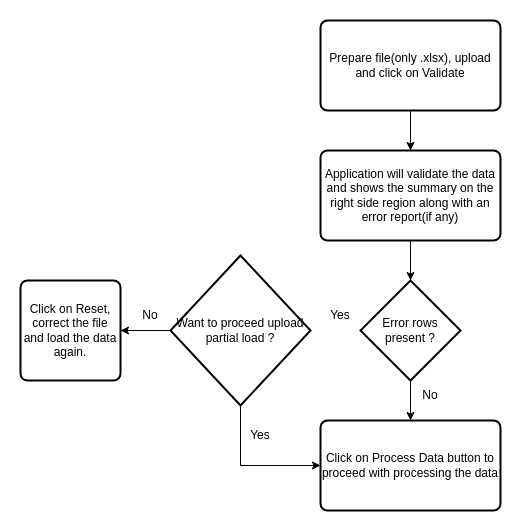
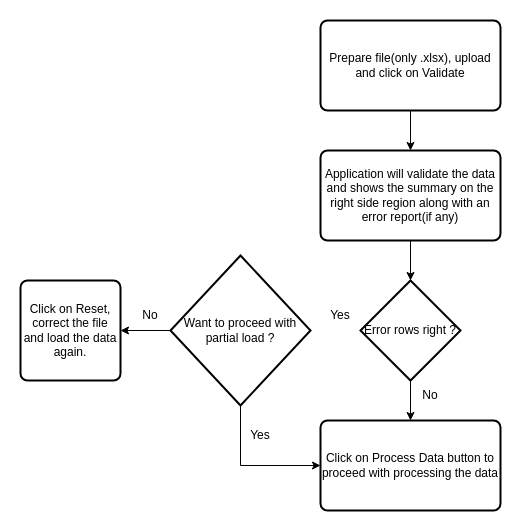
(241, 331) -> (241, 331)
(411, 331) -> (411, 331)
